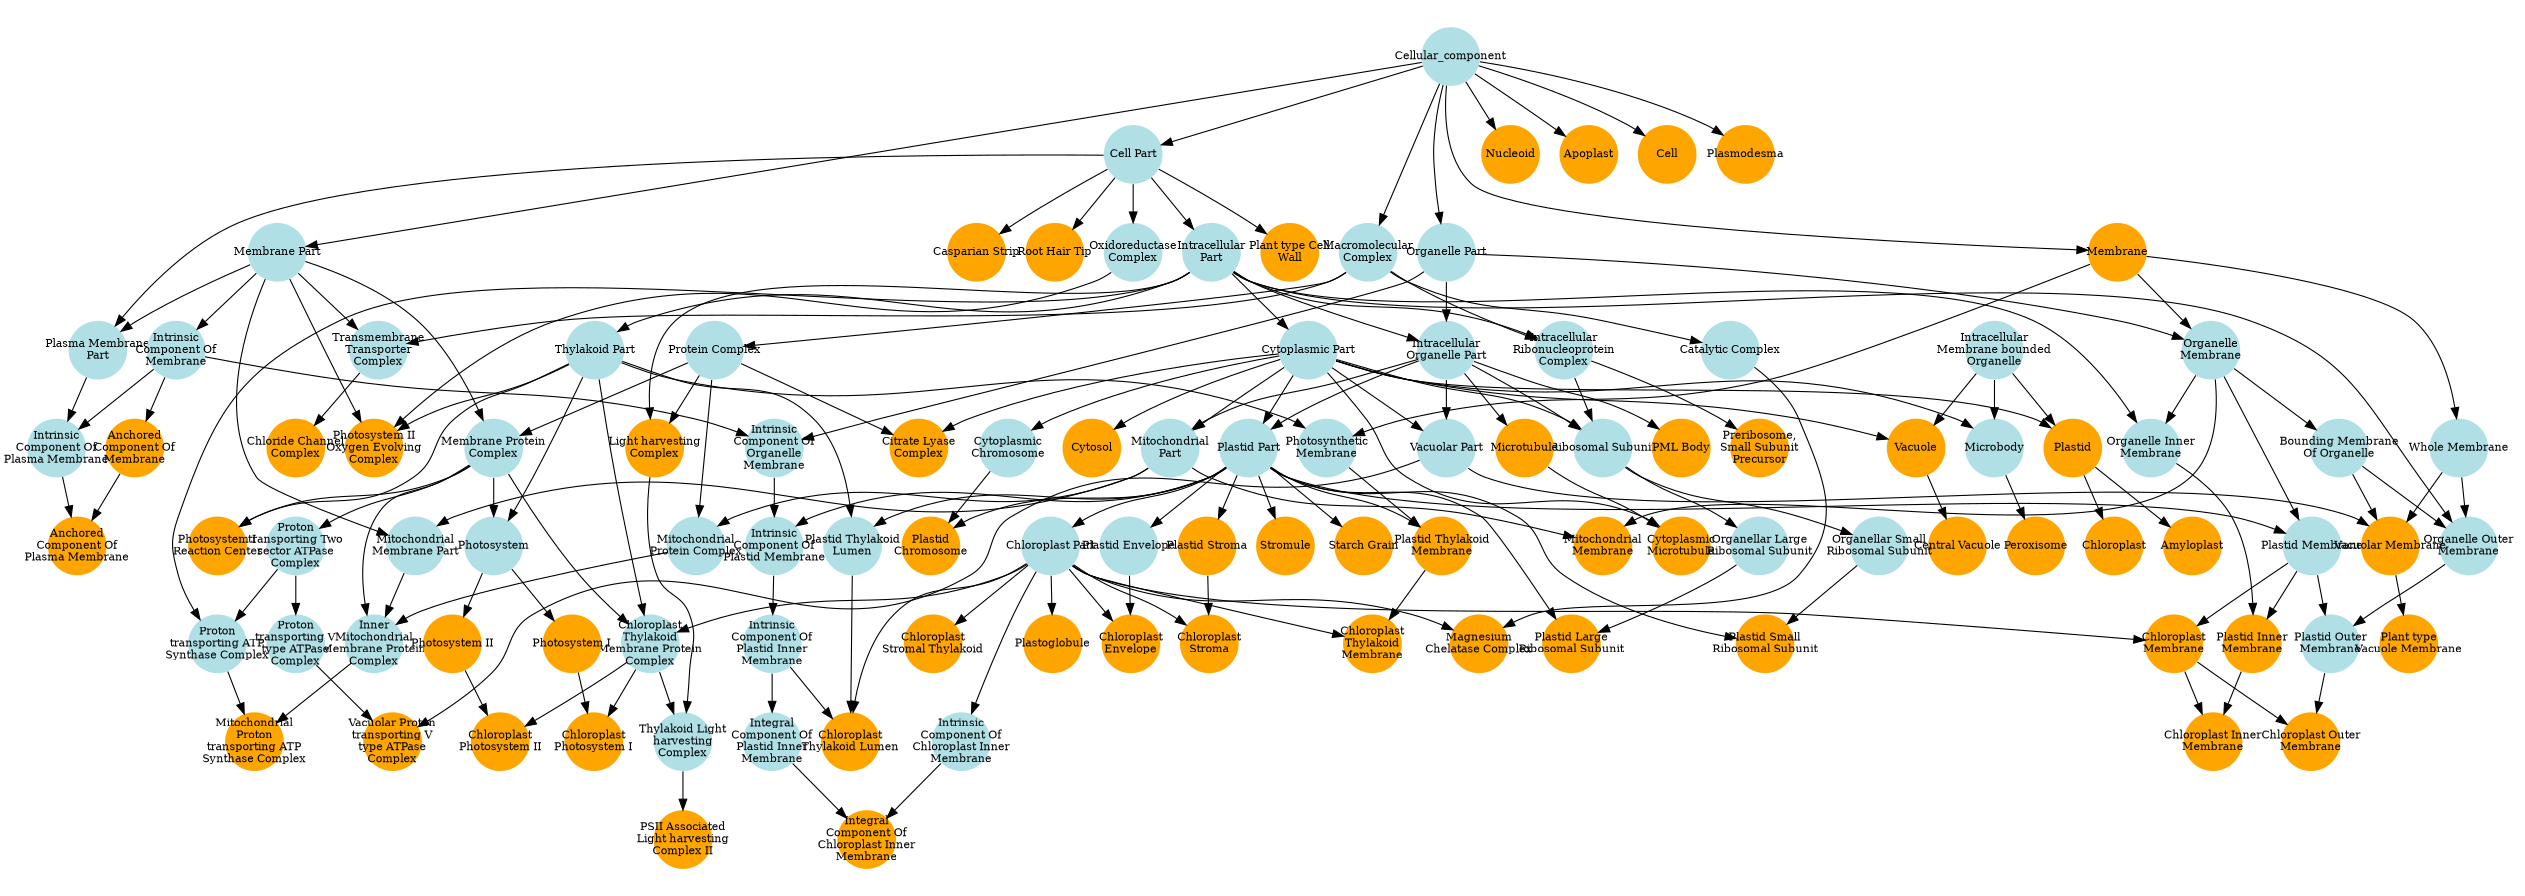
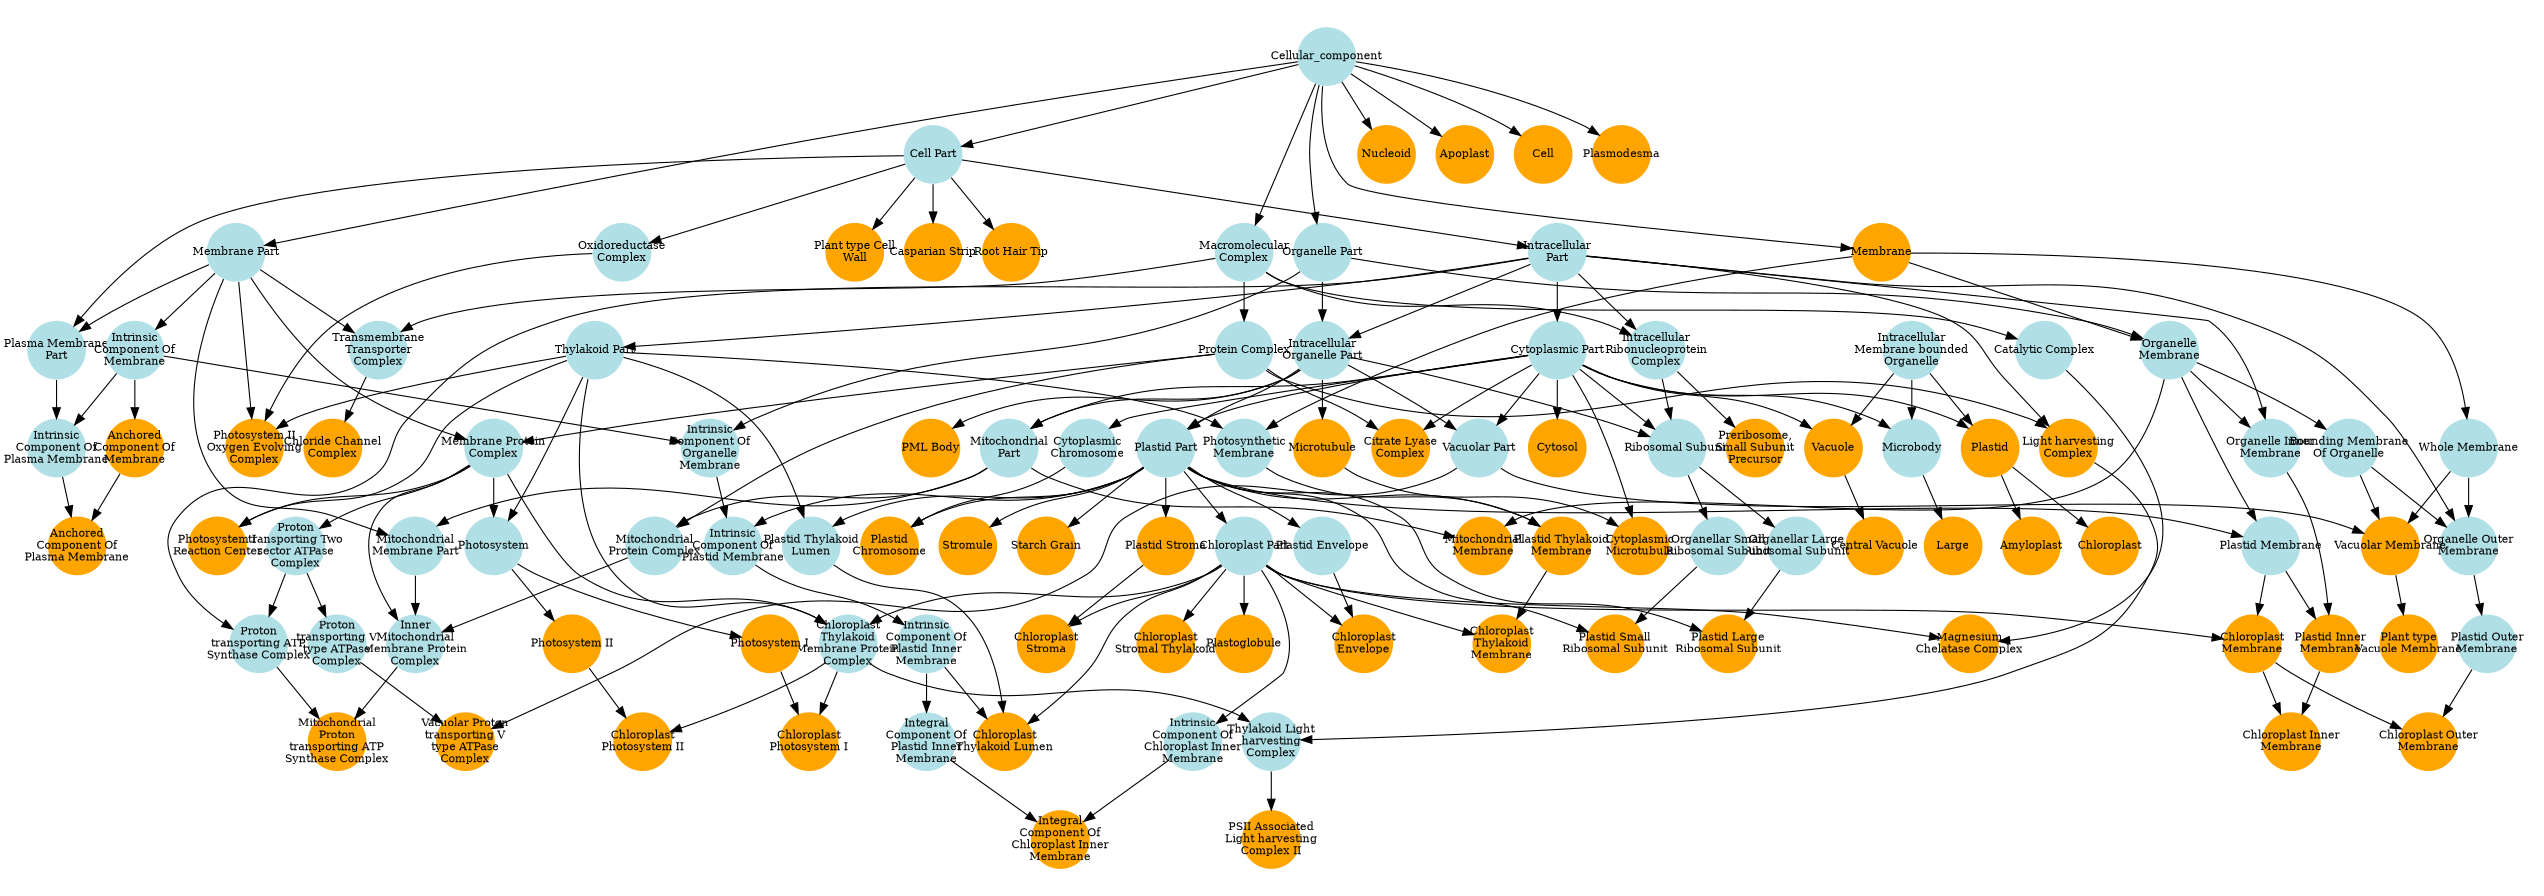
(2036, 546) -> (1953, 546)
(2320, 590) -> none
